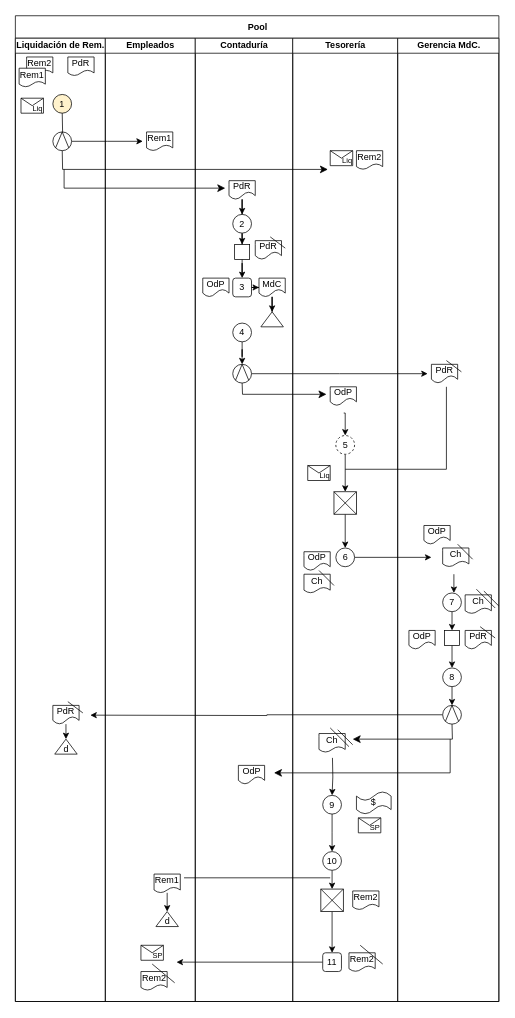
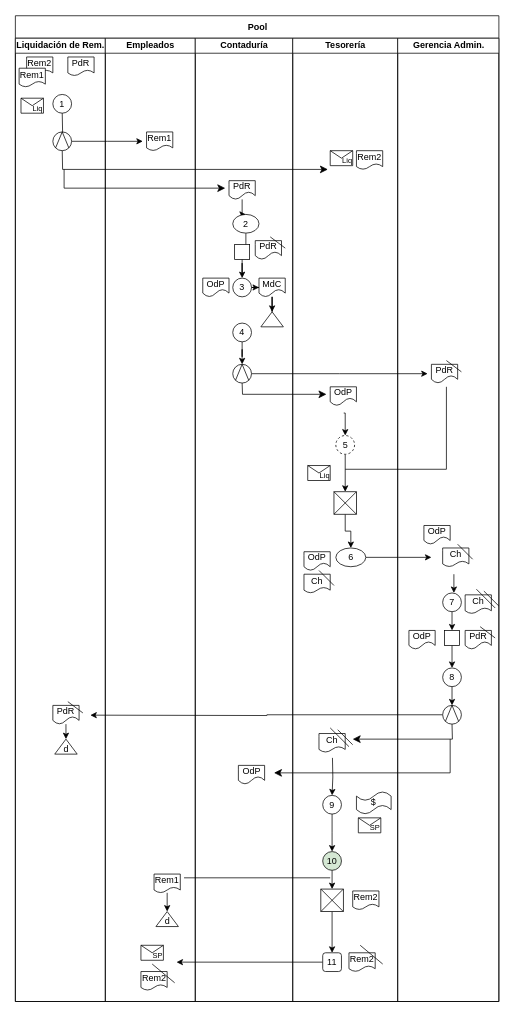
(449, 45) -> (449, 45)
(62, 104) -> (62, 104)
(242, 224) -> (246, 224)
(242, 287) -> (242, 287)
(345, 557) -> (351, 557)
(332, 861) -> (332, 861)
